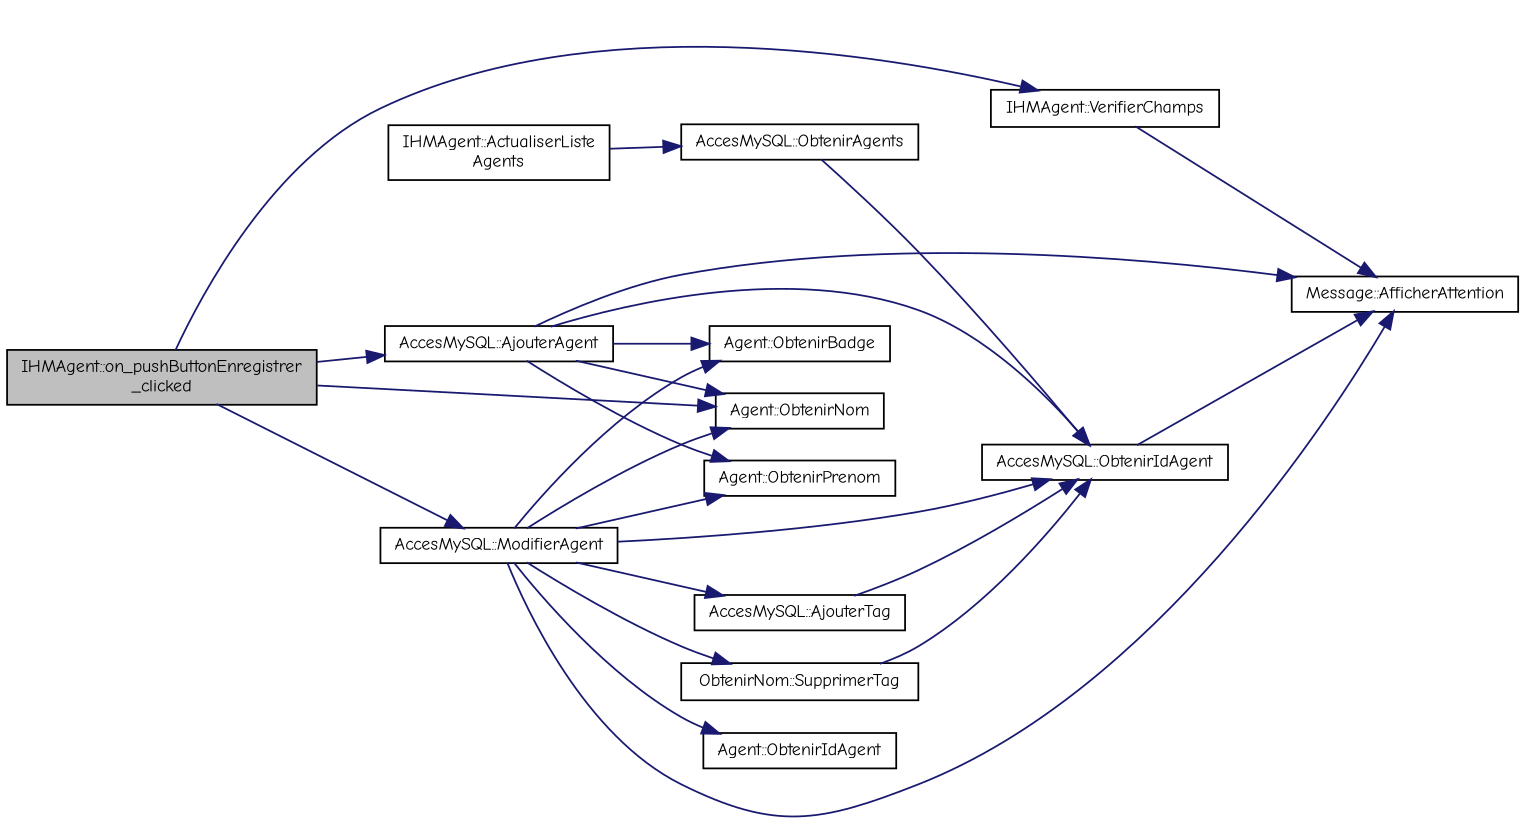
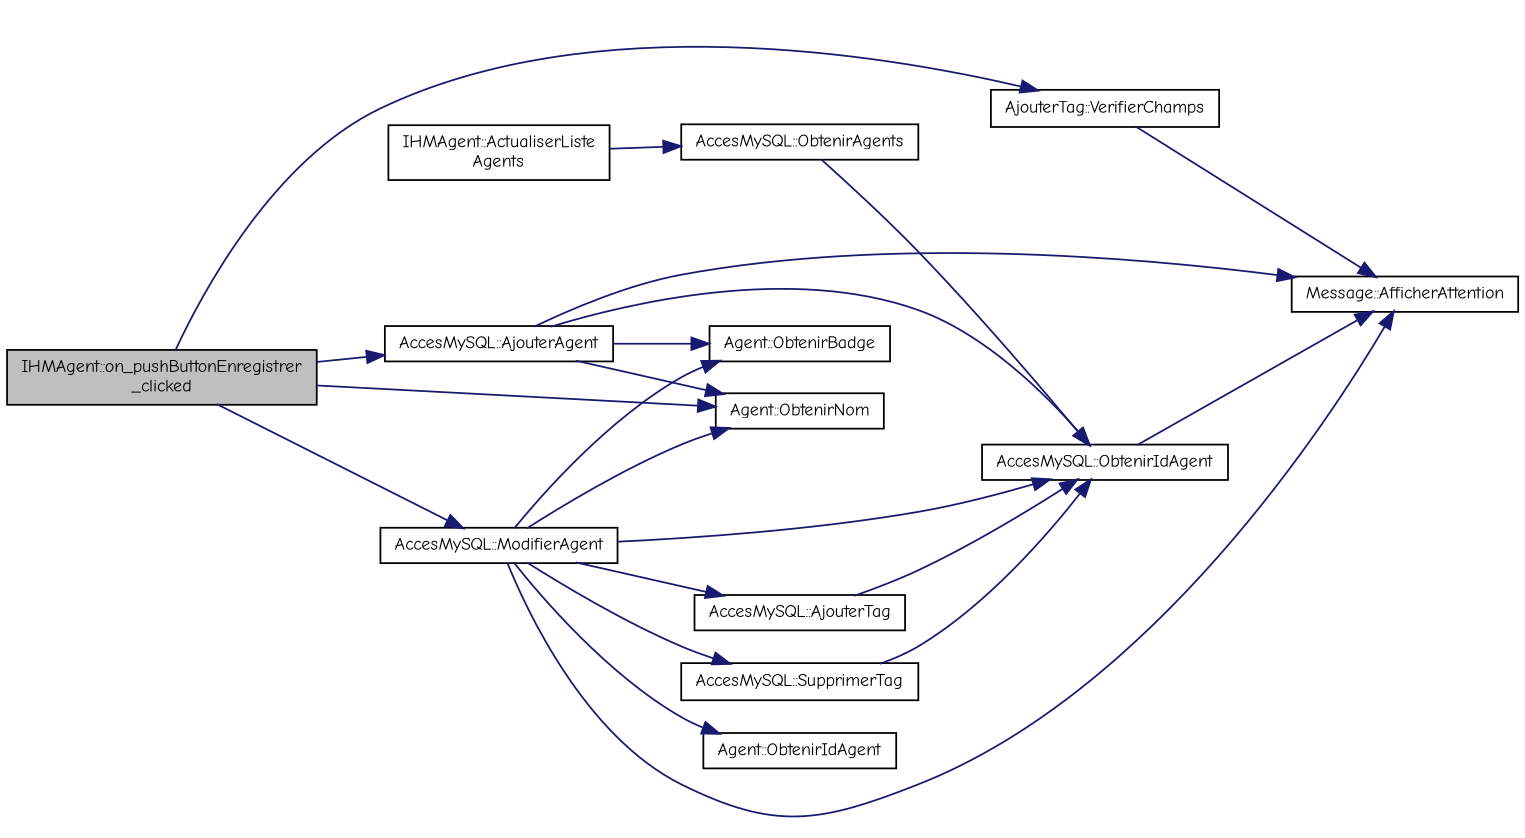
(1105, 108) -> (1105, 108)
(800, 478) -> none
(800, 682) -> (800, 682)
